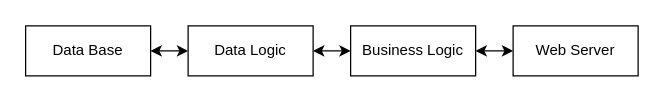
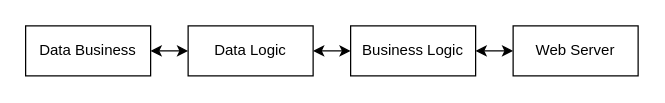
(88, 51) -> (88, 51)
